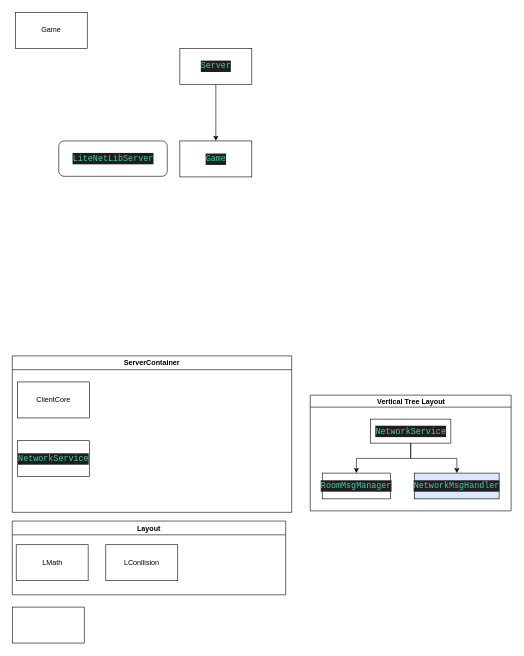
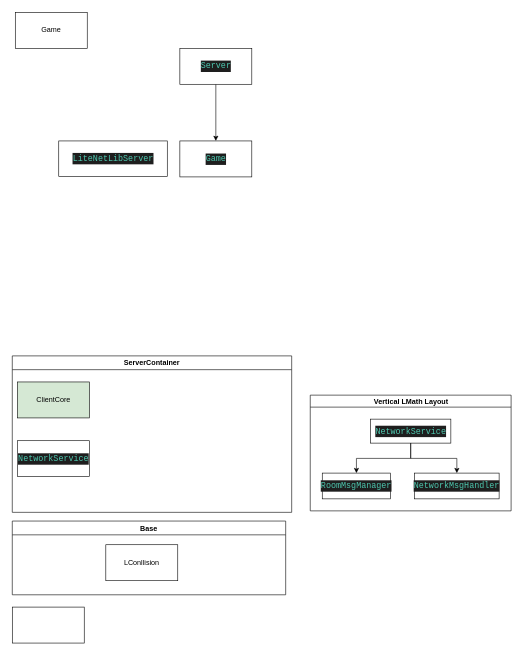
(113, 159) -> (113, 159)
(53, 400) -> (53, 400)
(412, 402) -> (412, 402)
(457, 486) -> (457, 486)
(149, 529) -> (149, 529)
(52, 563) -> none
